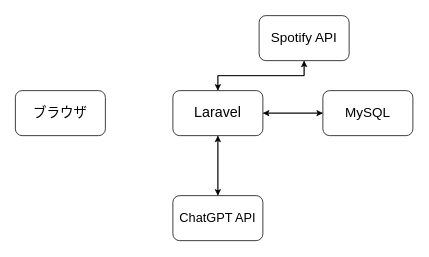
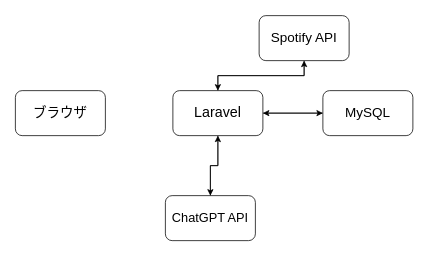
(218, 218) -> (210, 218)
